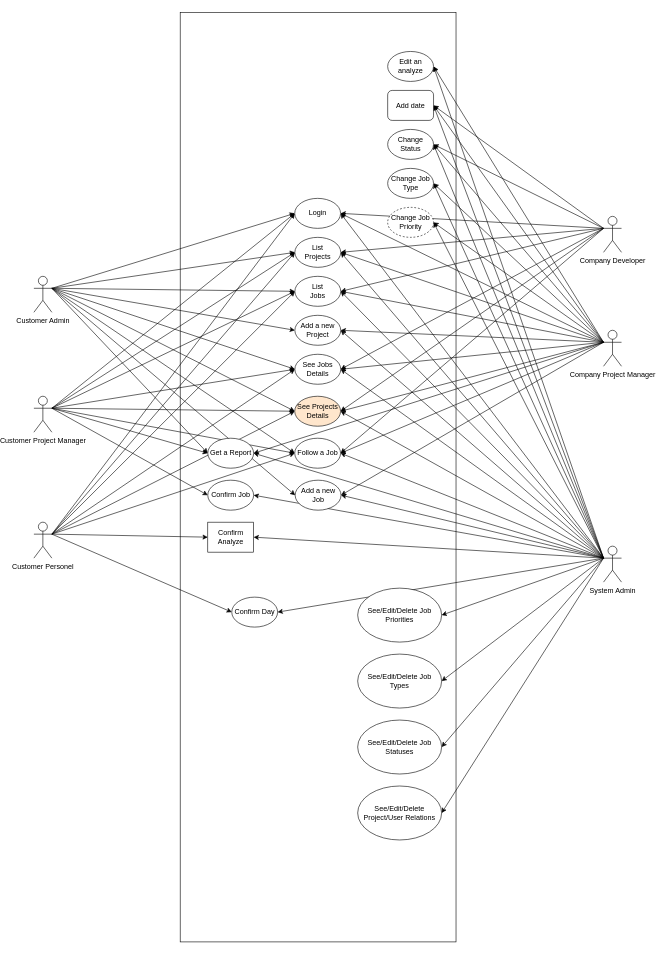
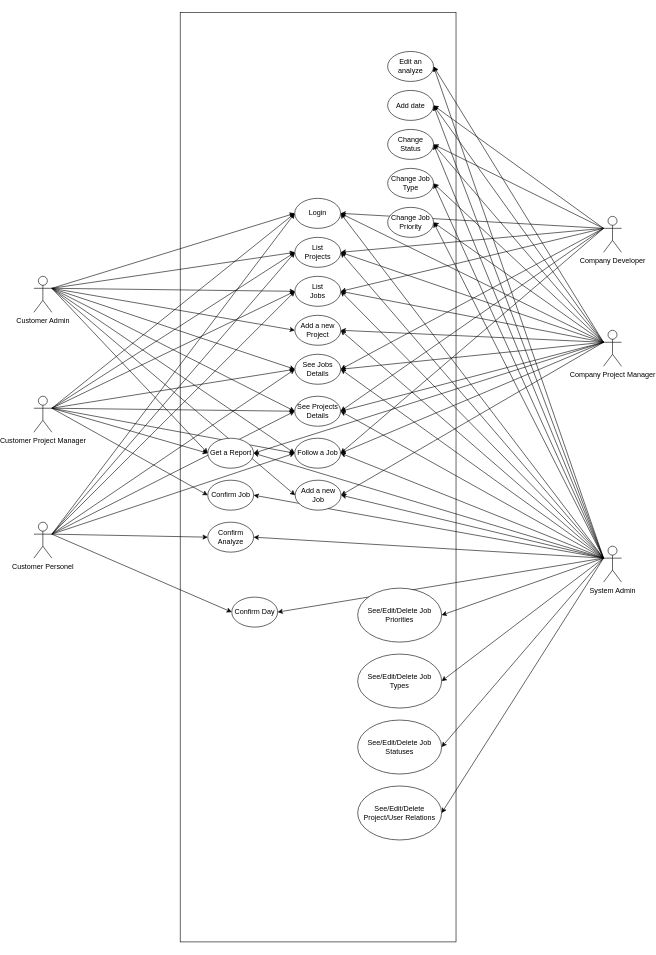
(411, 105) -> (411, 105)
(411, 222) -> (411, 222)
(318, 411) -> (318, 411)
(231, 537) -> (231, 537)
